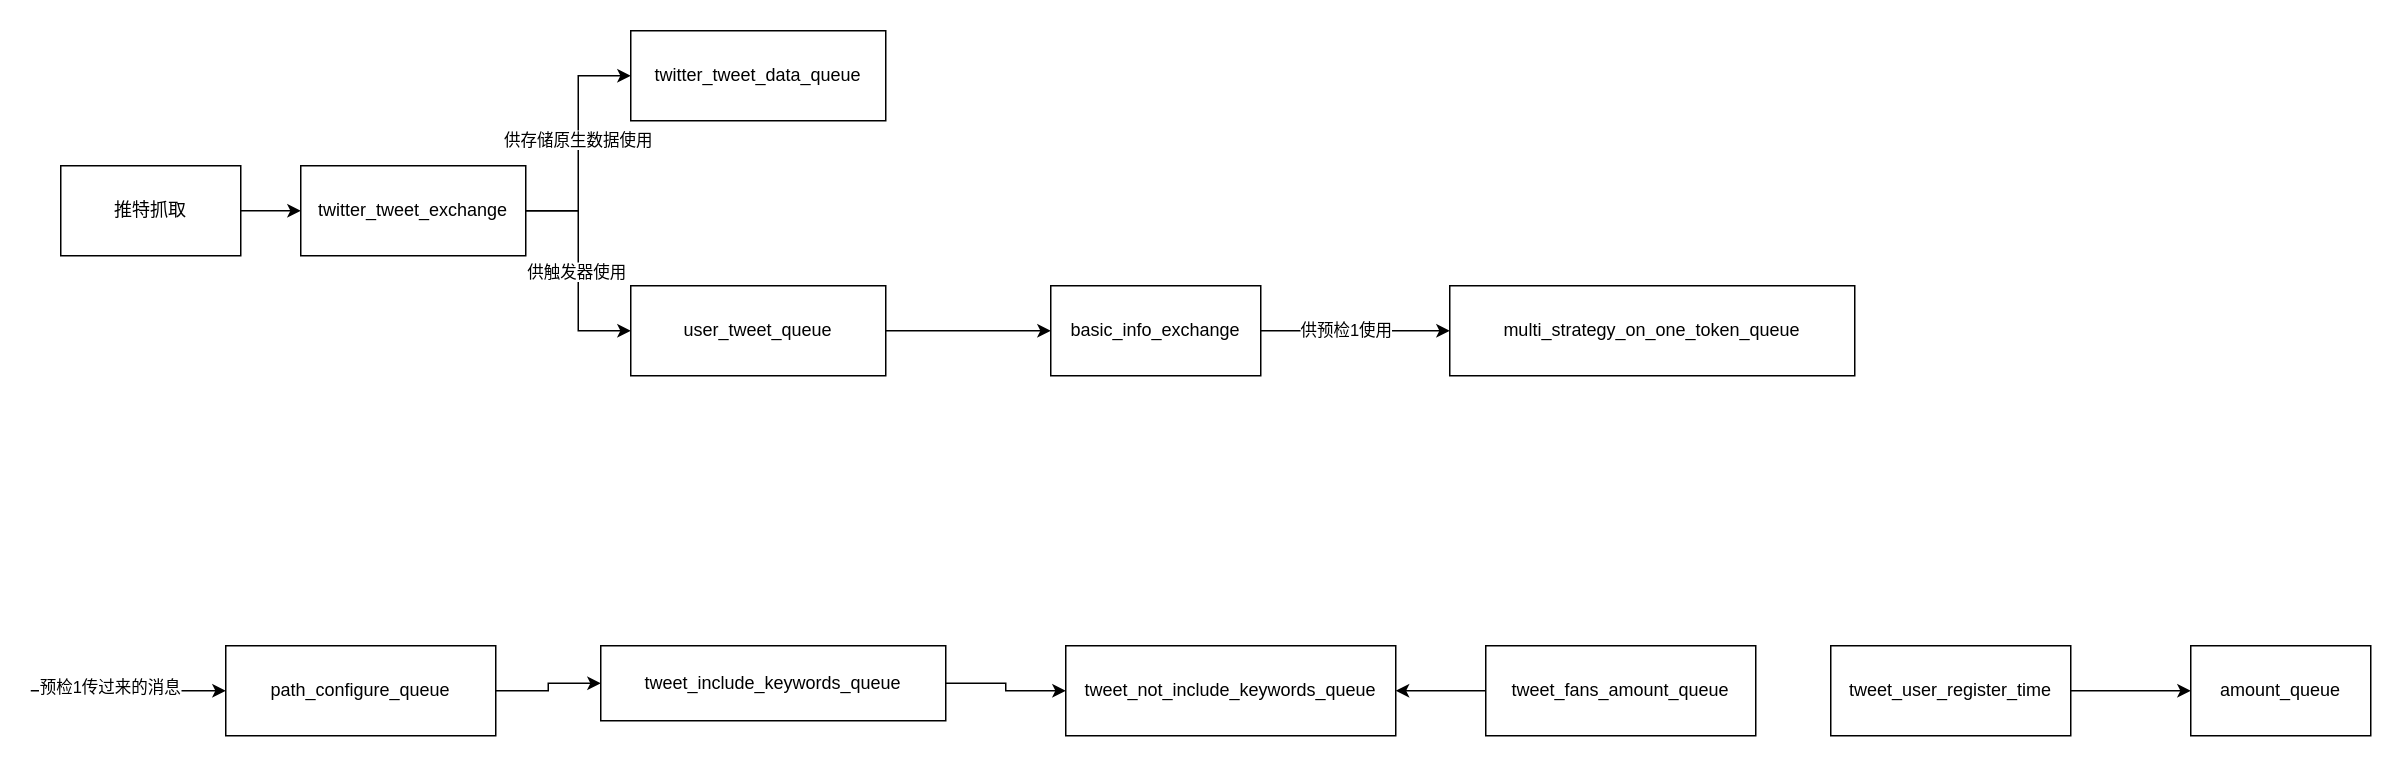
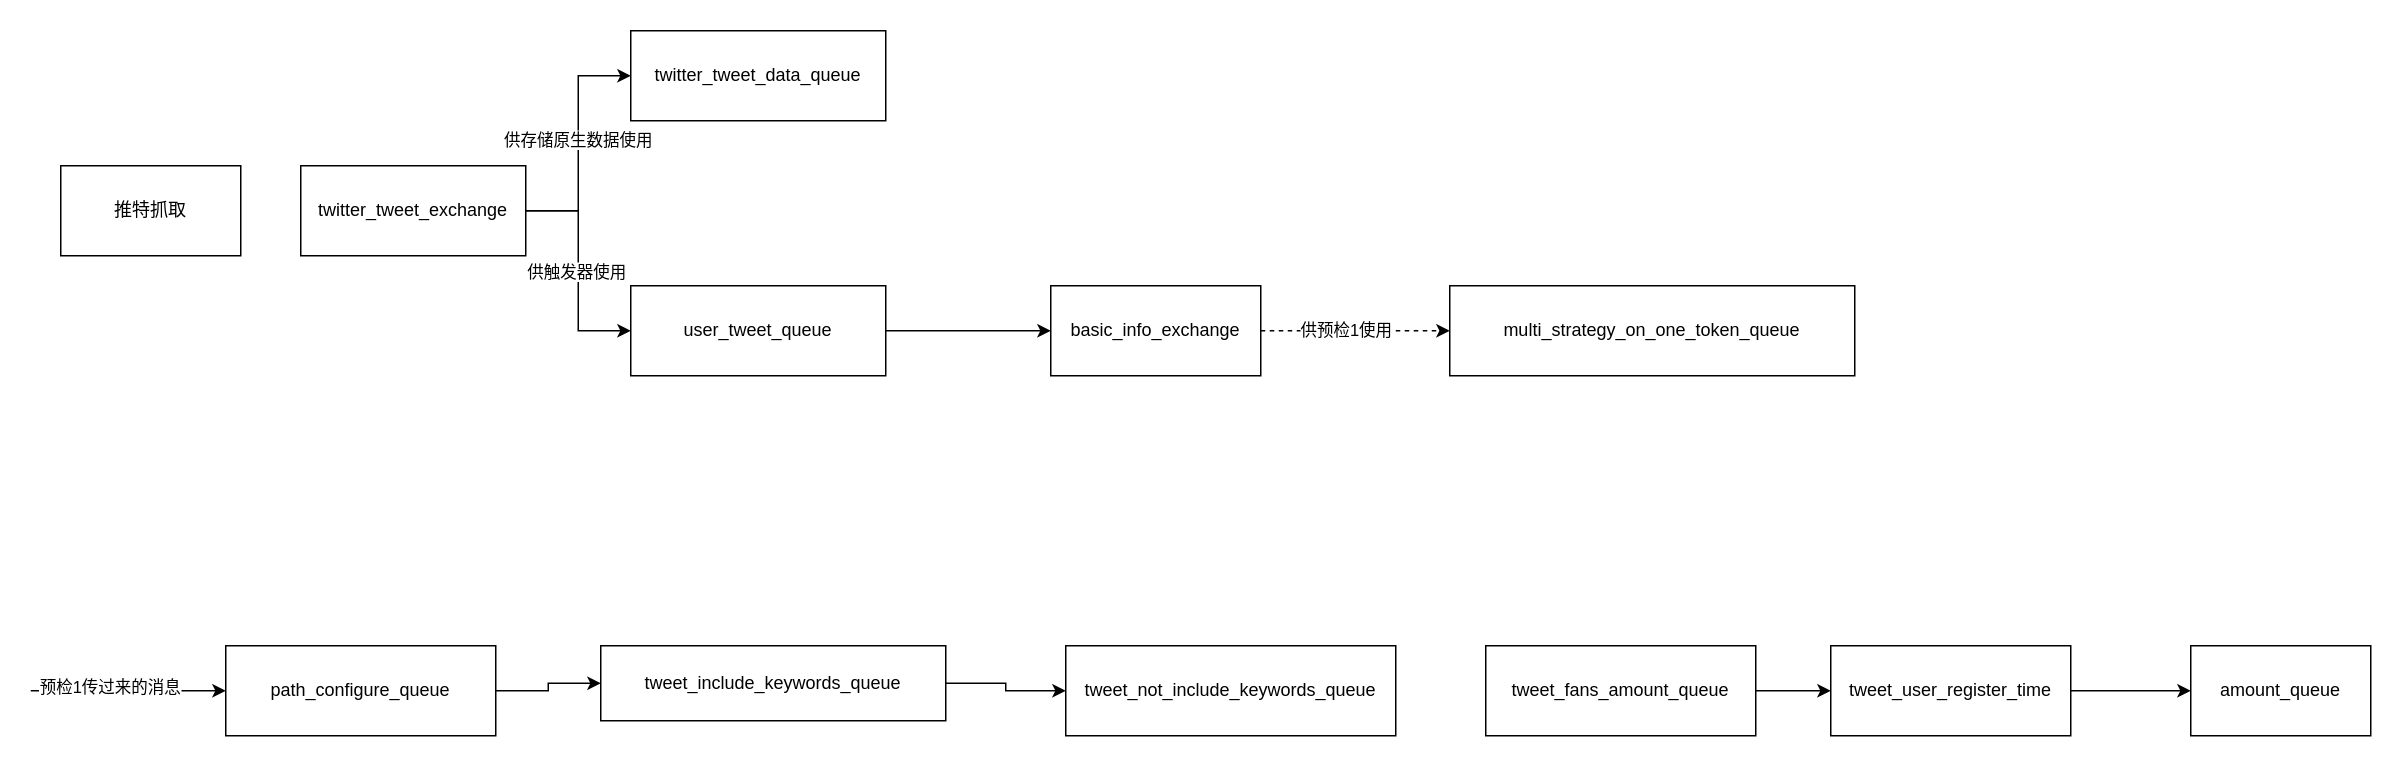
(266, 211) -> none
(1415, 331) -> (1415, 331)
(1446, 691) -> (1788, 691)
